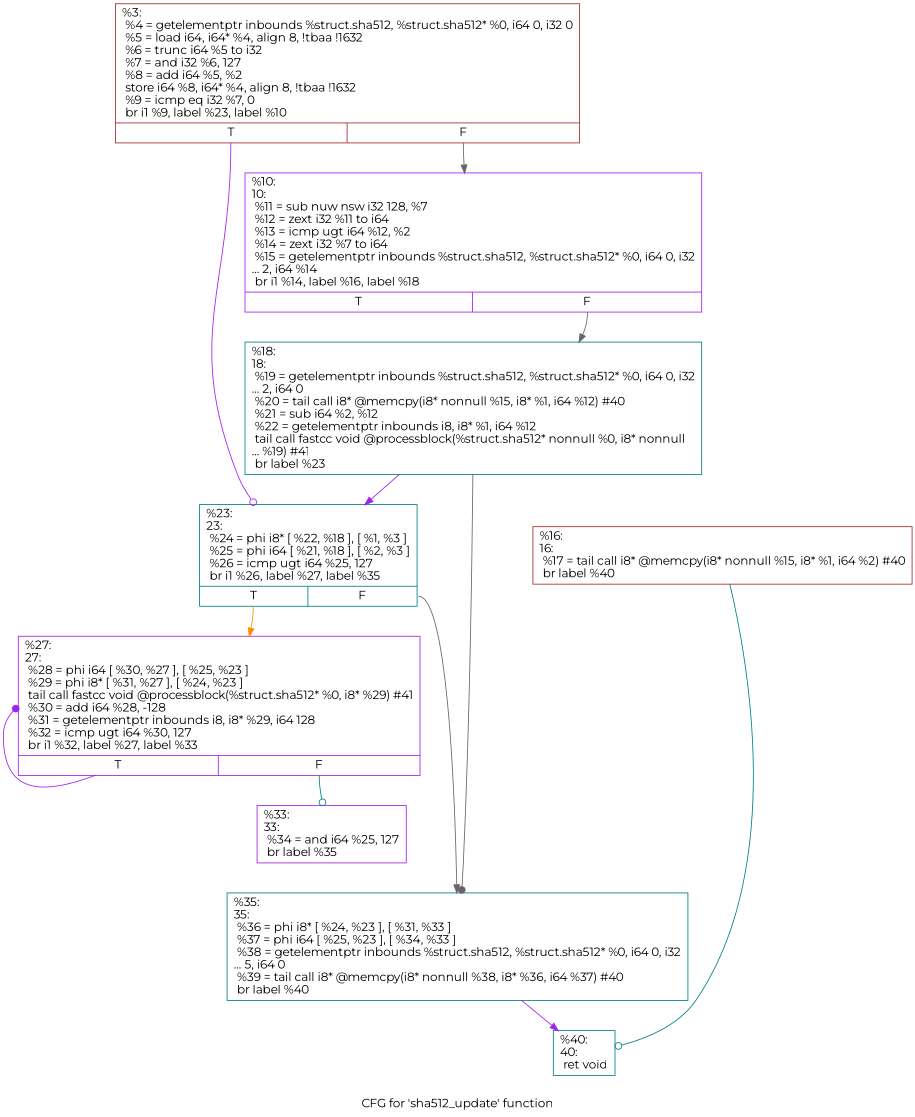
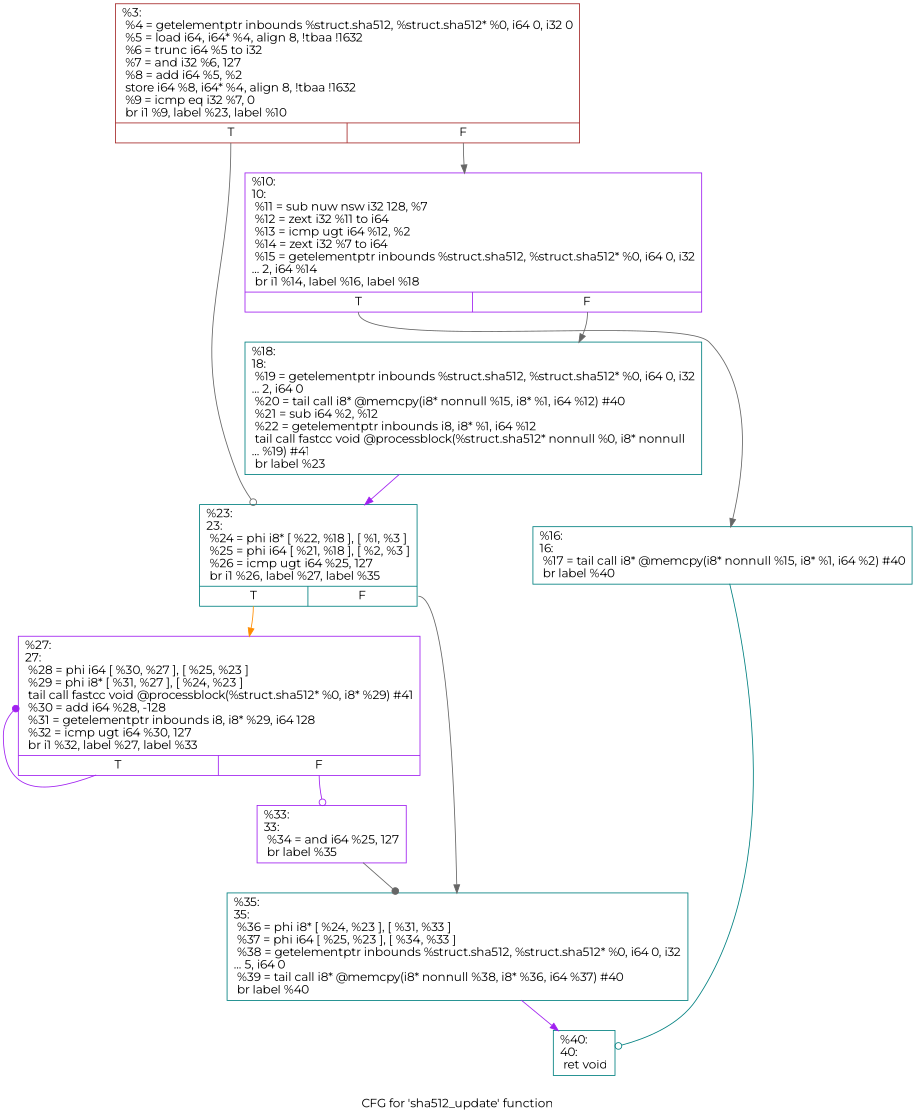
(213, 324) -> (213, 324)
none -> (625, 331)
(722, 555) -> (722, 555)
(469, 680) -> (378, 876)
(320, 787) -> (320, 787)
